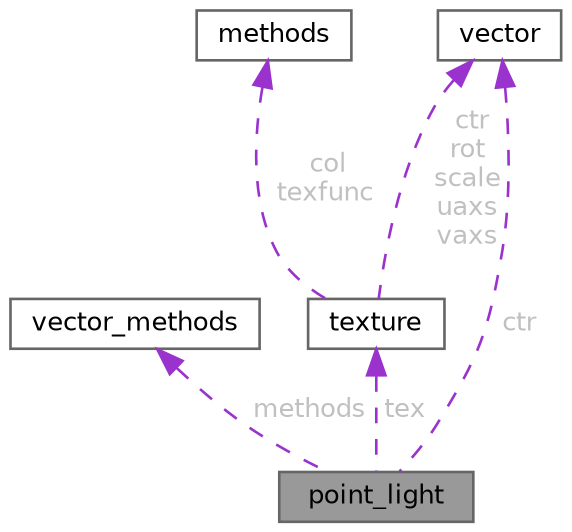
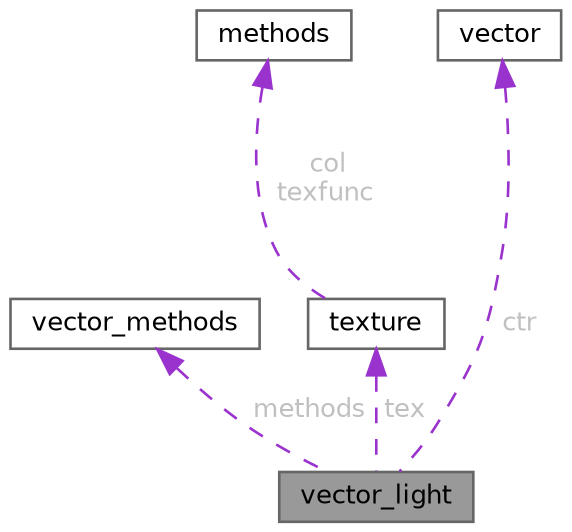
(403, 184) -> none
(376, 497) -> (376, 497)
